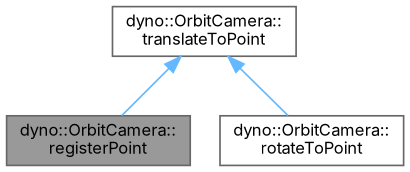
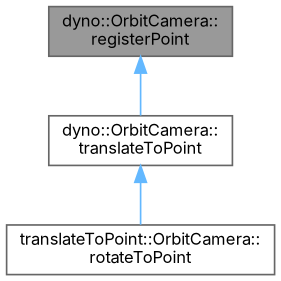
(145, 92) -> (141, 95)
(312, 141) -> (141, 250)
